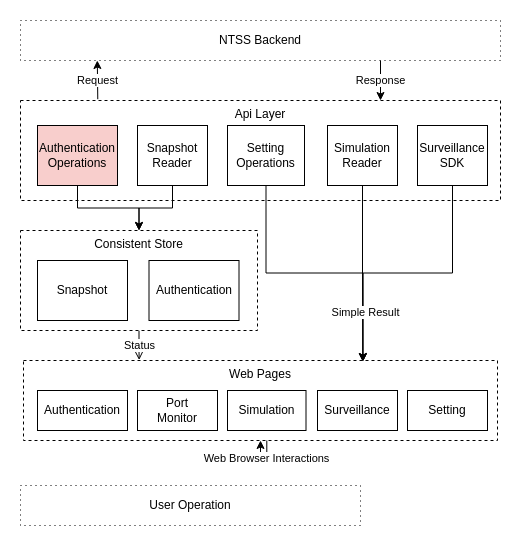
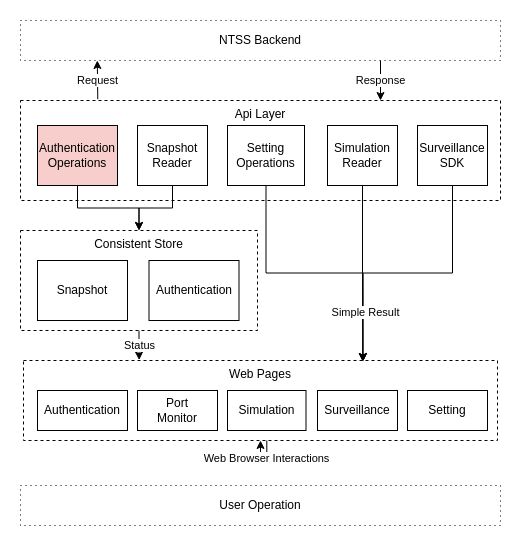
(139, 353) -> (139, 352)
(191, 506) -> (261, 506)
